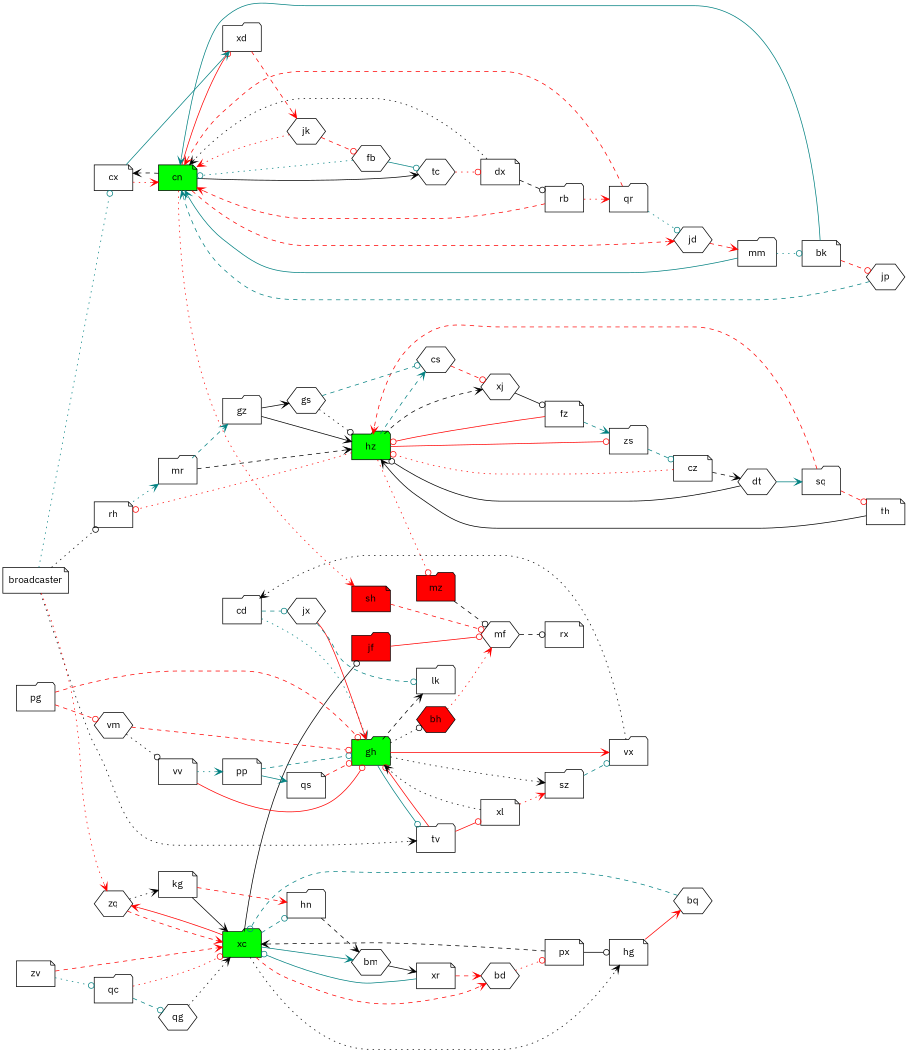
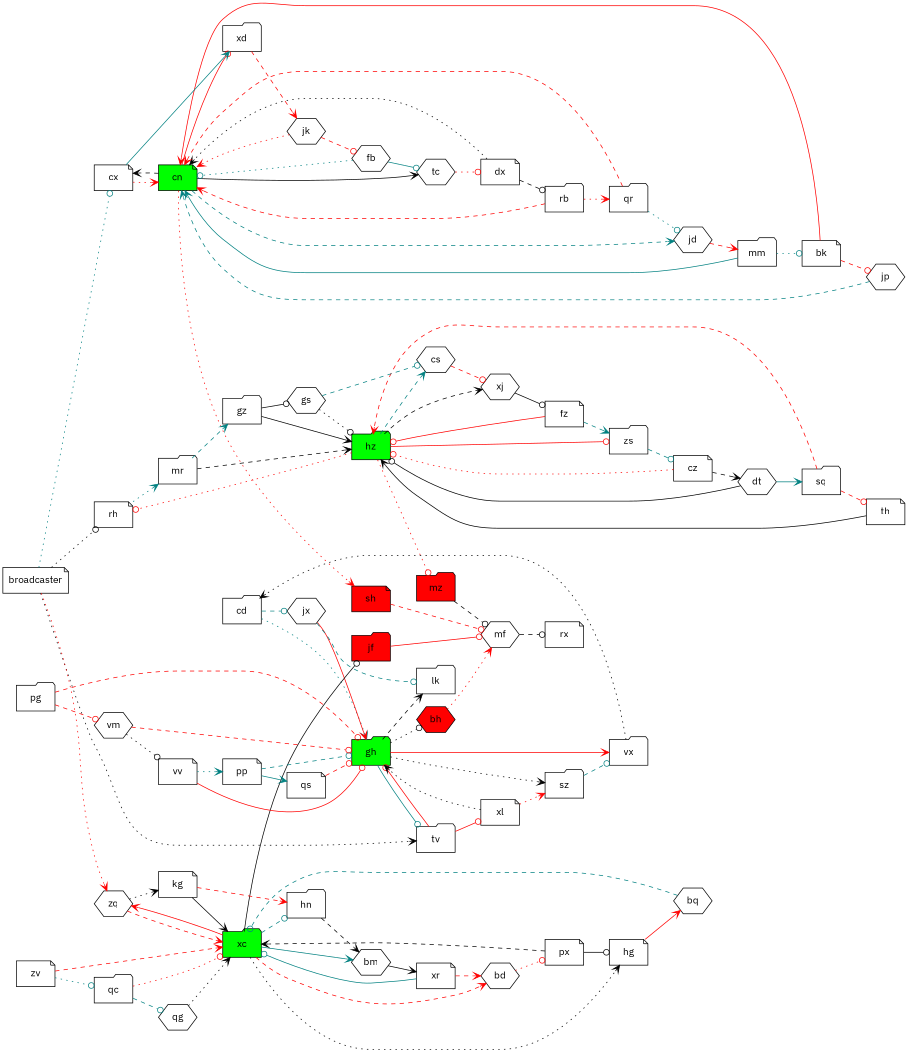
(528, 6) -> (528, 6)
(422, 246) -> (422, 246)
(272, 406) -> (272, 406)
